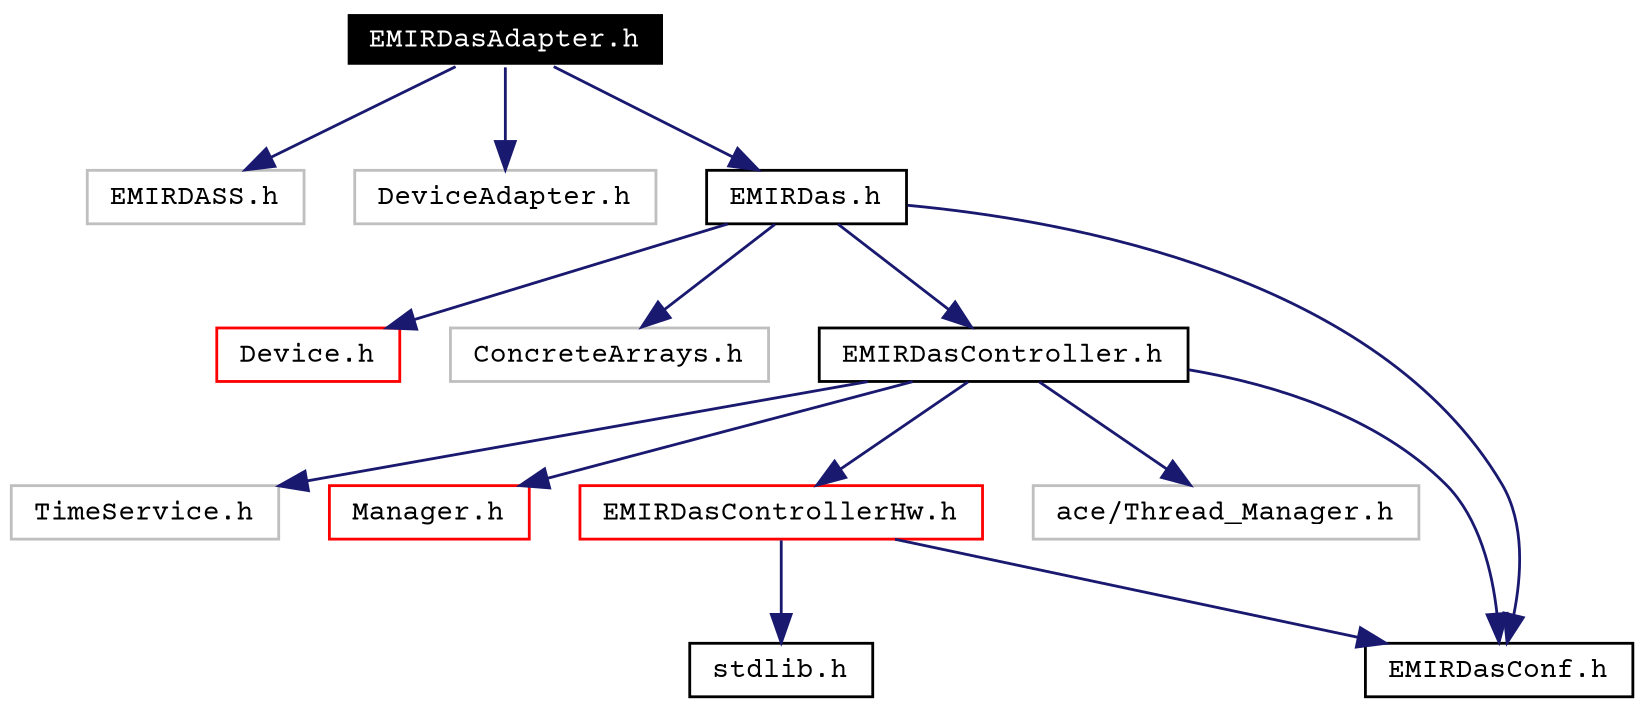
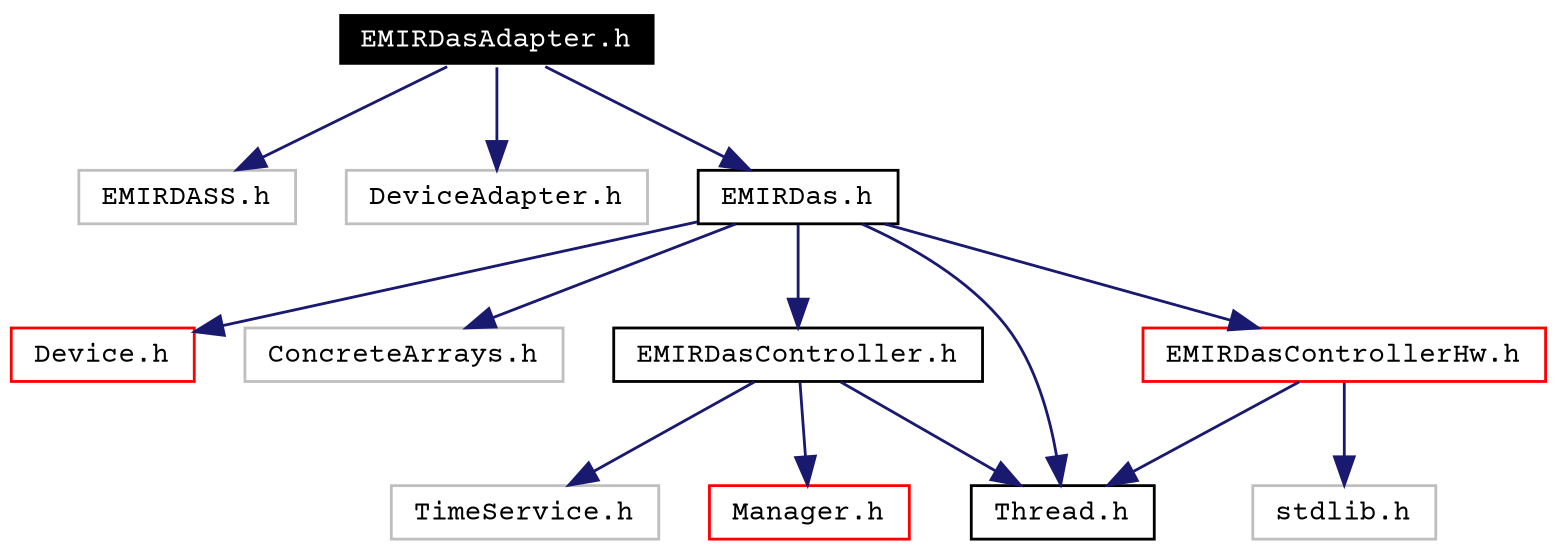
(904, 426) -> (1058, 272)
(1226, 512) -> none
(781, 670) -> (1344, 512)
(1499, 670) -> (1063, 512)
